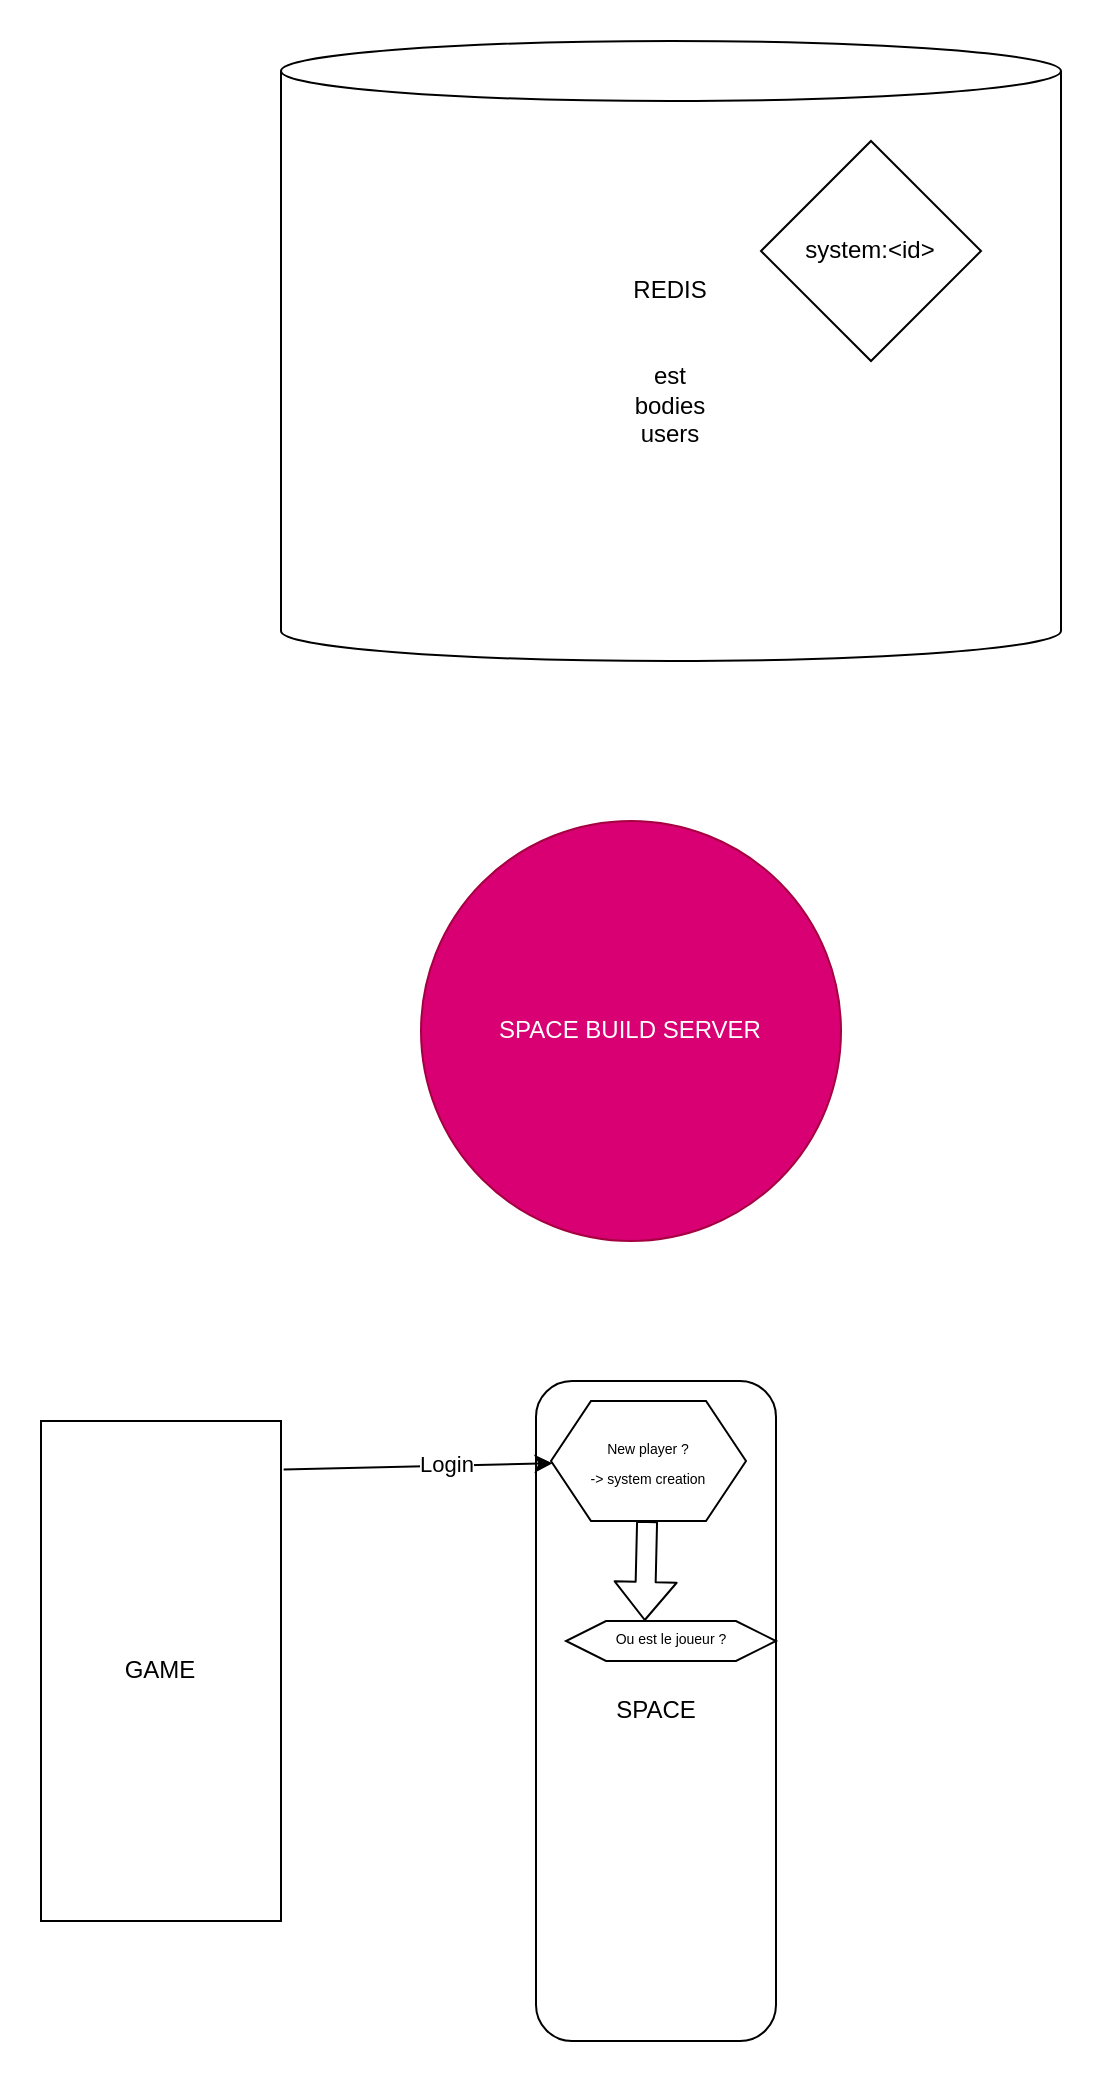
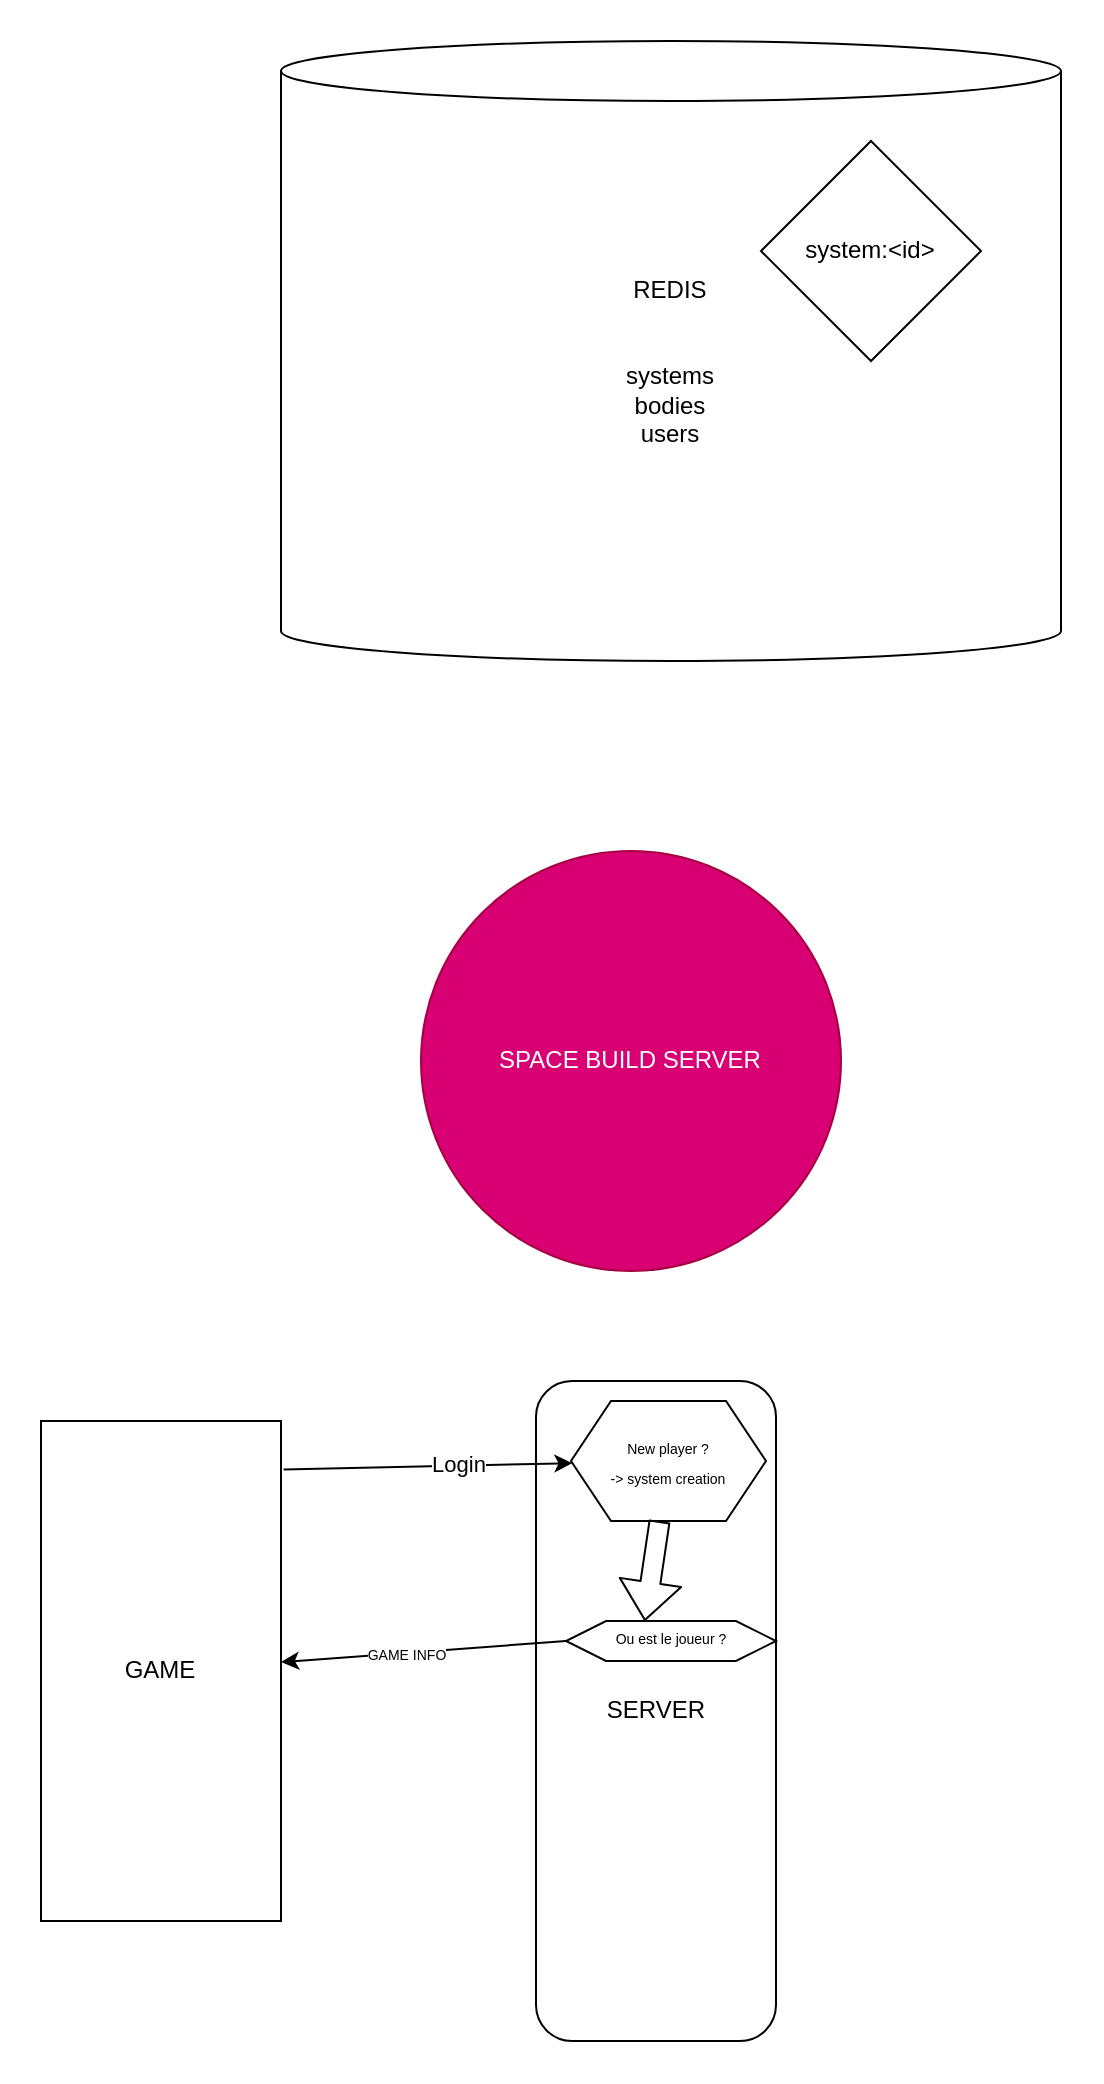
(671, 377) -> (671, 377)
(631, 1031) -> (631, 1061)
(649, 1461) -> (669, 1461)
none -> (430, 1651)
(657, 1711) -> (657, 1711)
